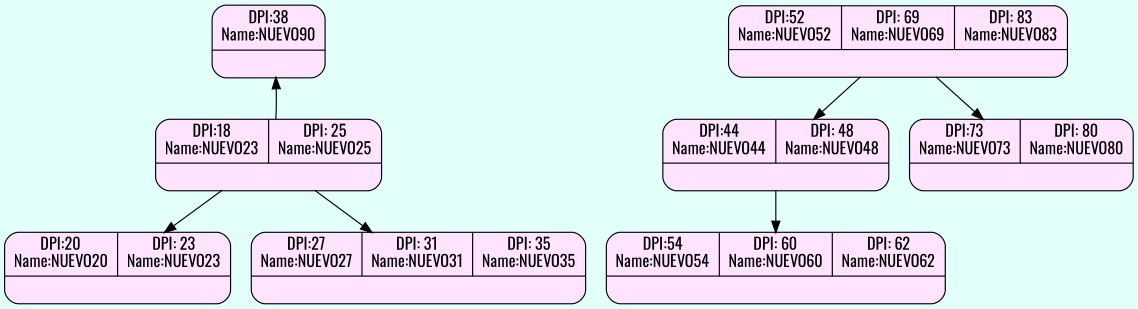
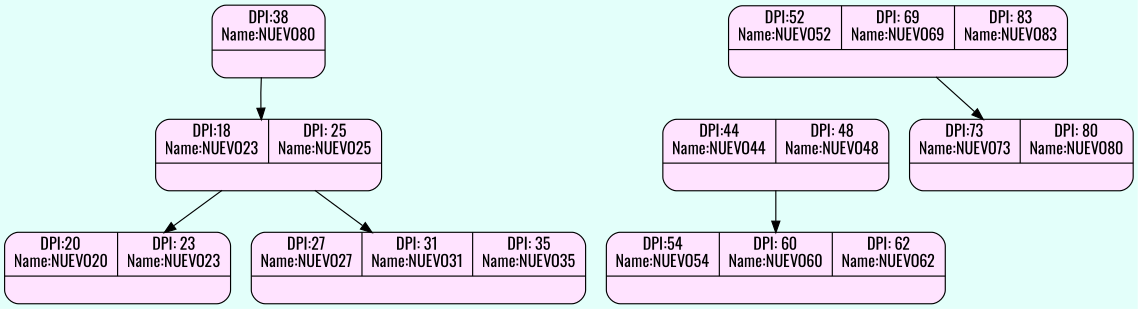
(269, 36) -> (269, 36)
(841, 94) -> none
(276, 104) -> (261, 93)
